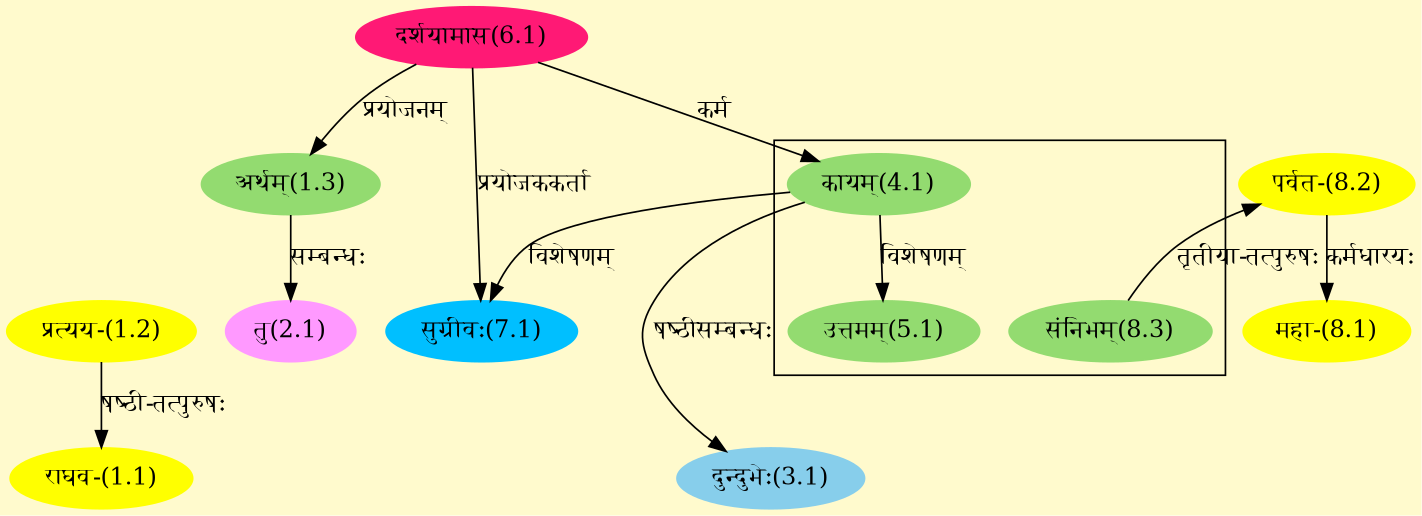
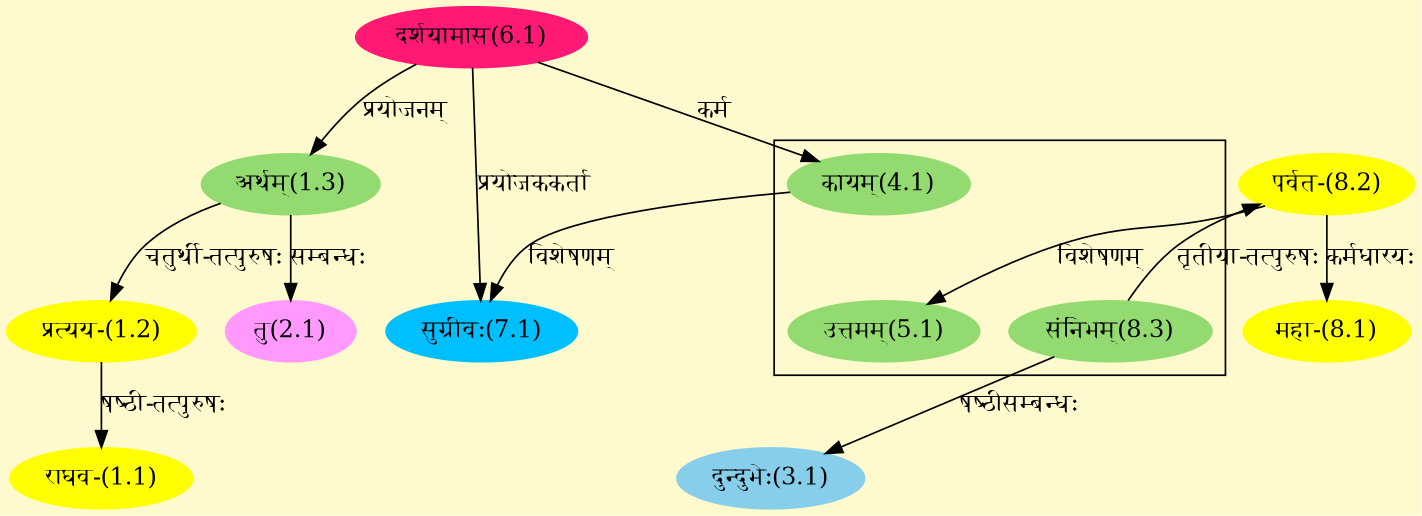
none -> (160, 233)
(881, 249) -> (1099, 234)
(659, 294) -> (948, 402)
